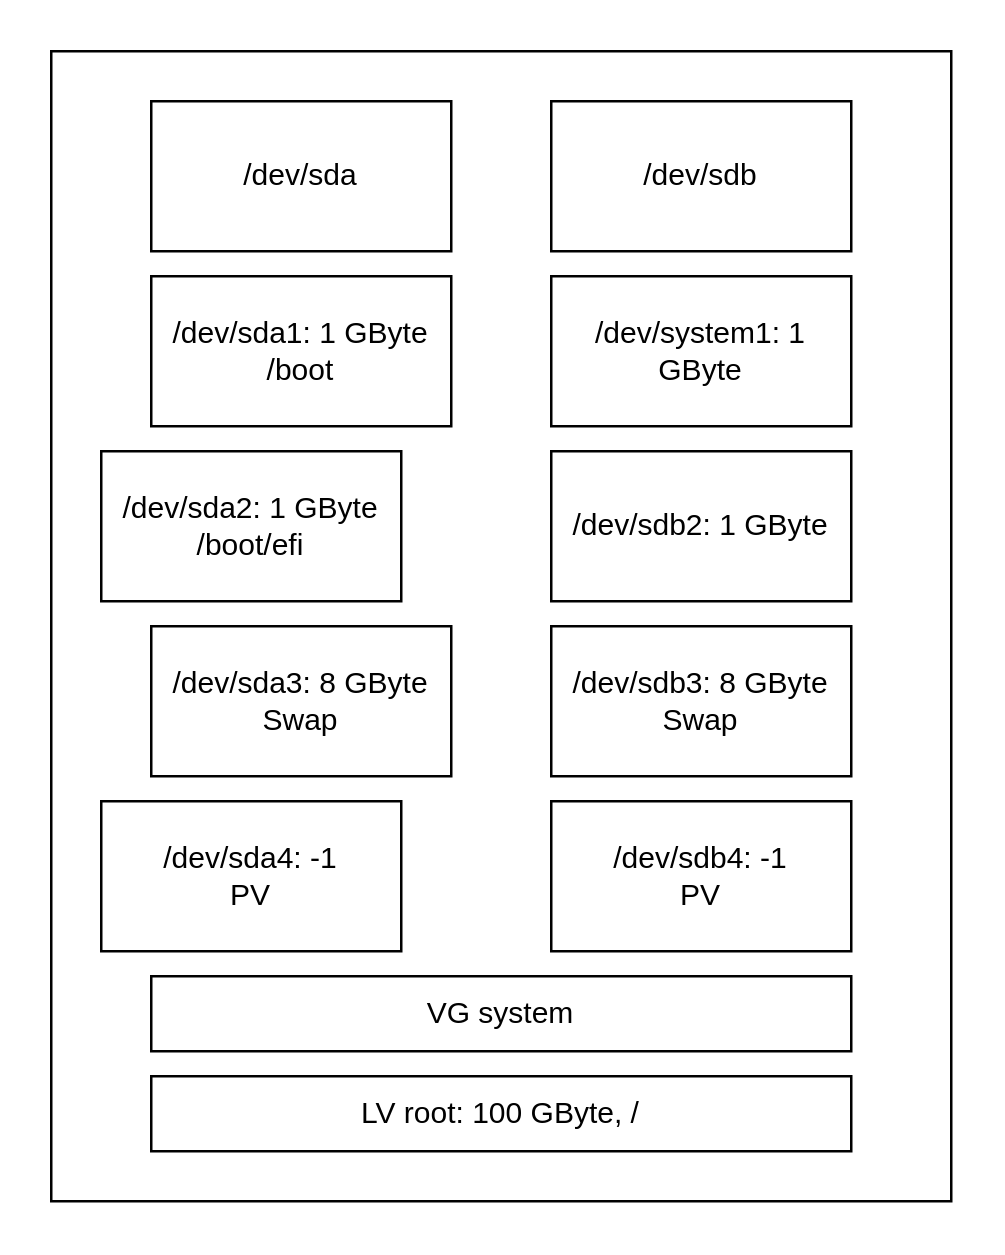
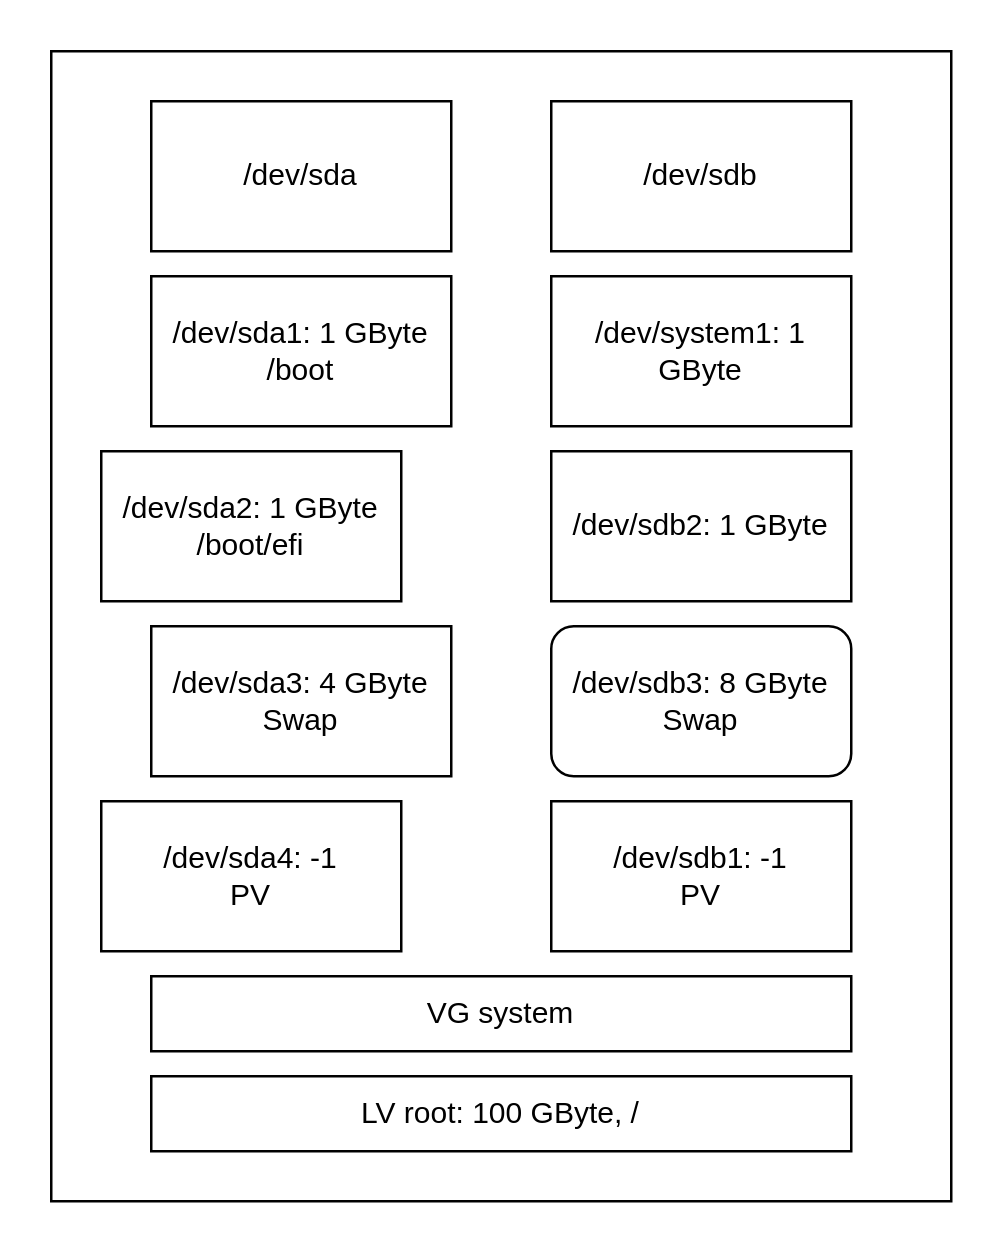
(301, 701) -> (301, 701)
(701, 701) -> (701, 701)
(701, 876) -> (701, 876)
